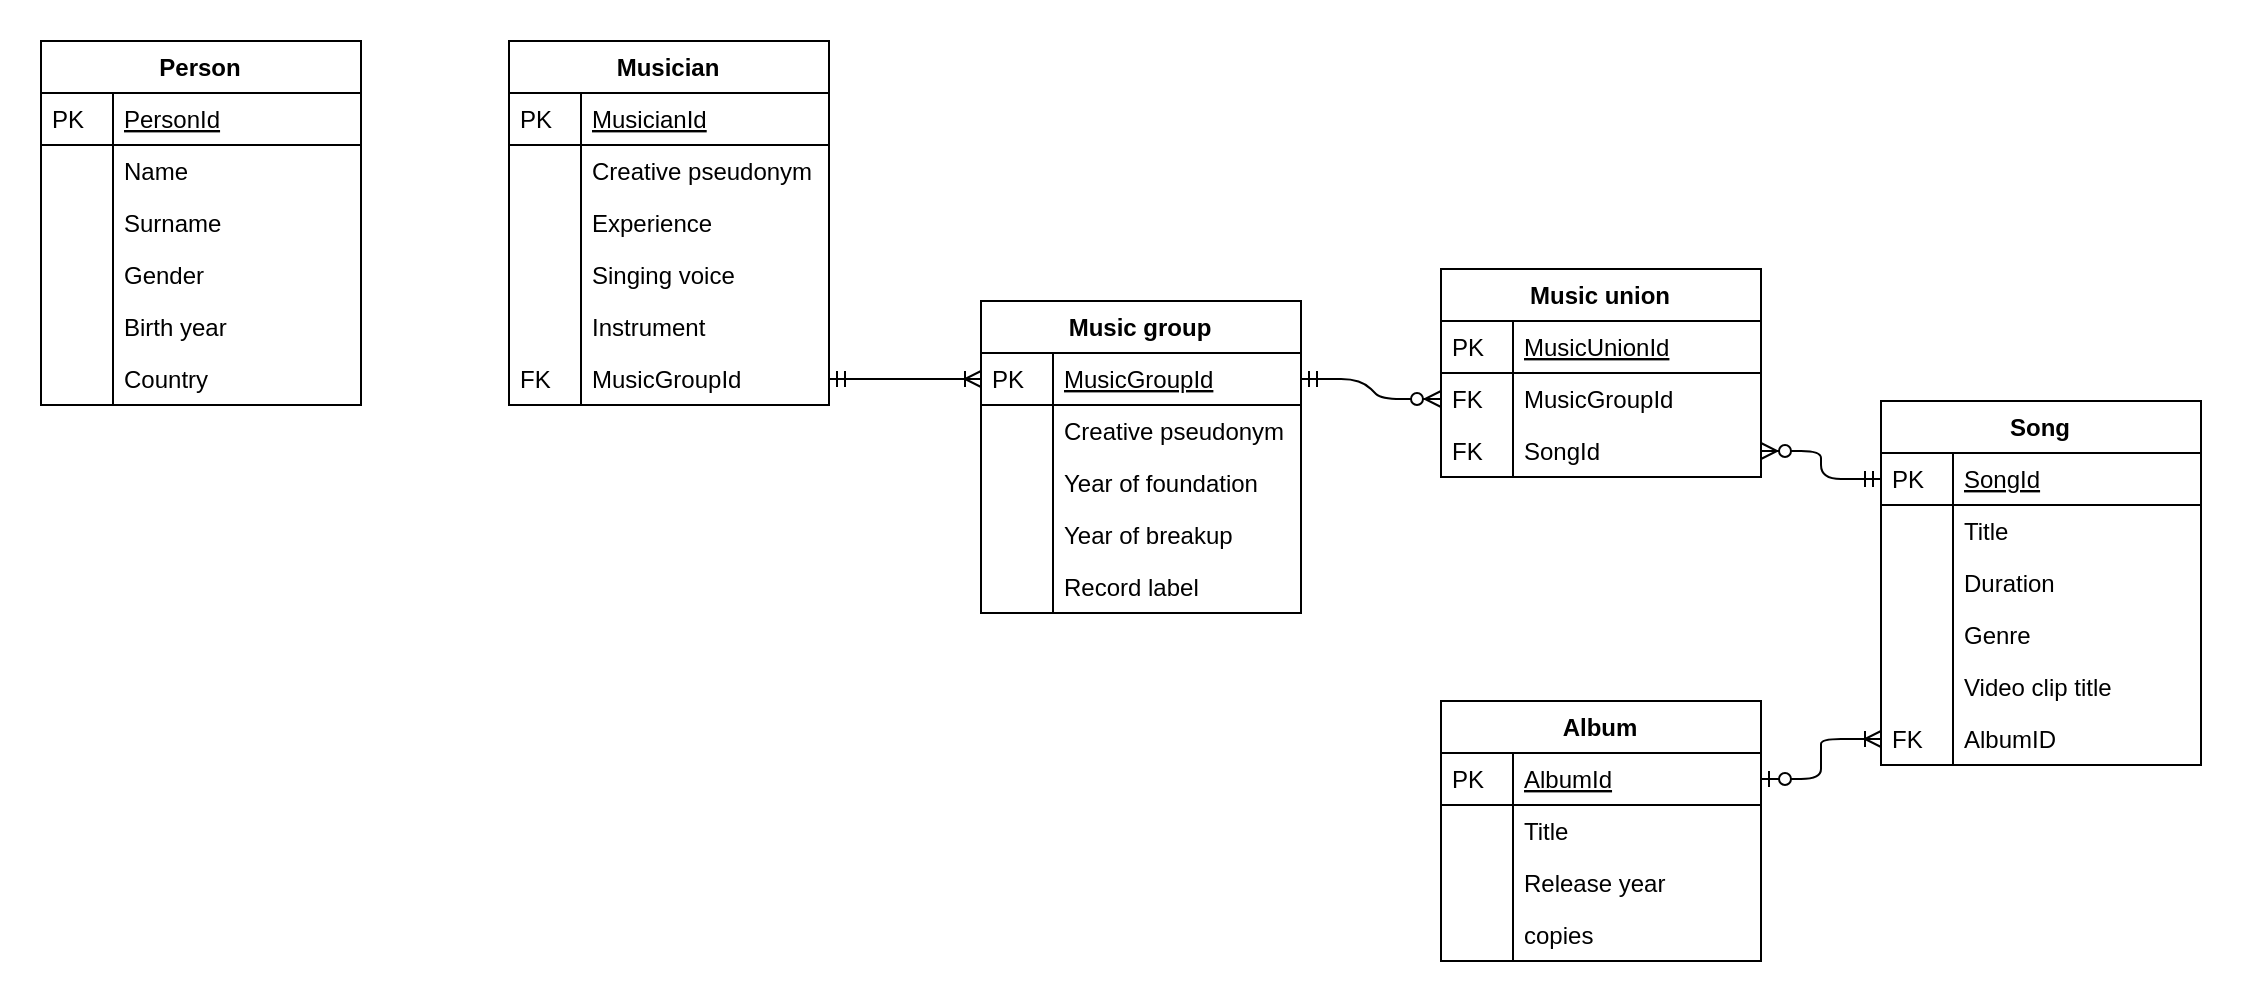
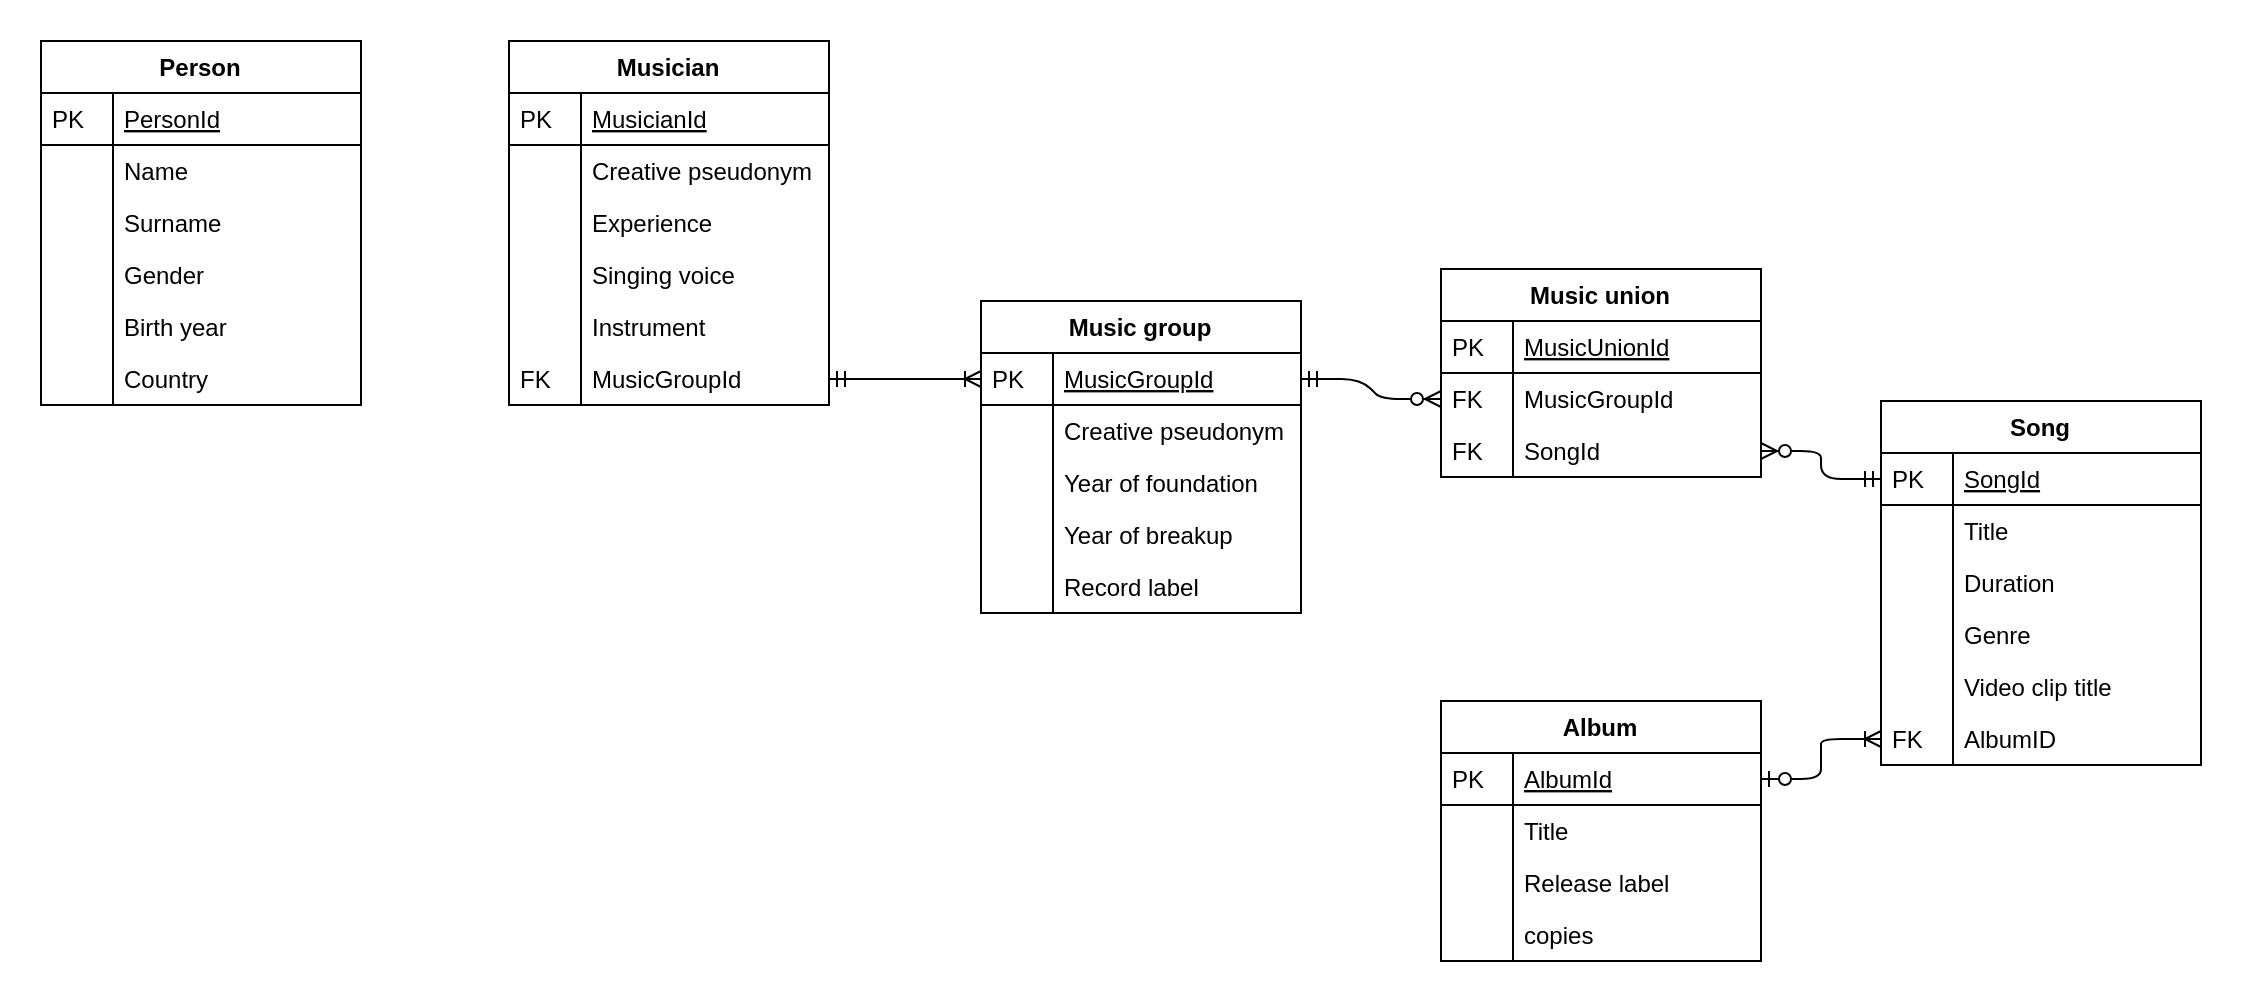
(1598, 884) -> (1599, 884)
